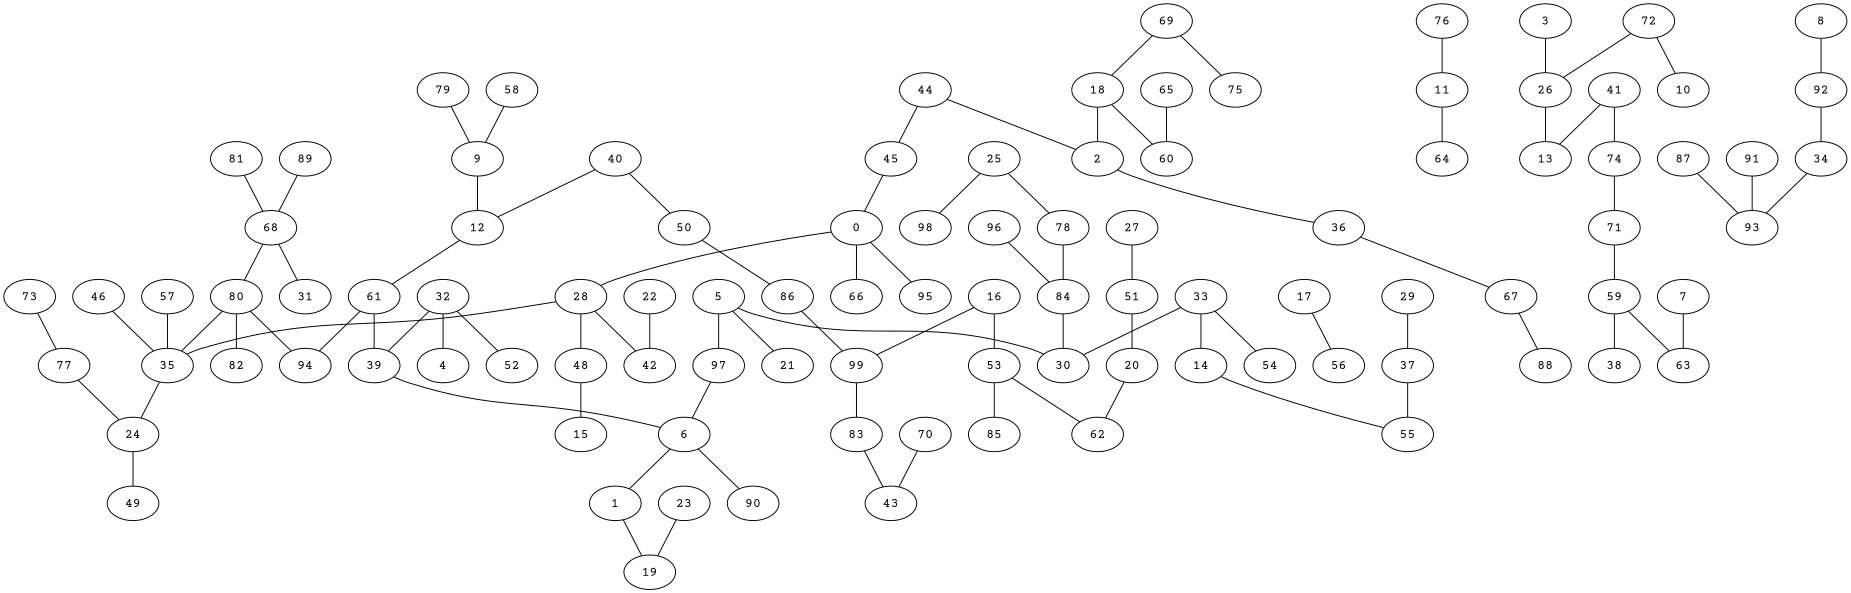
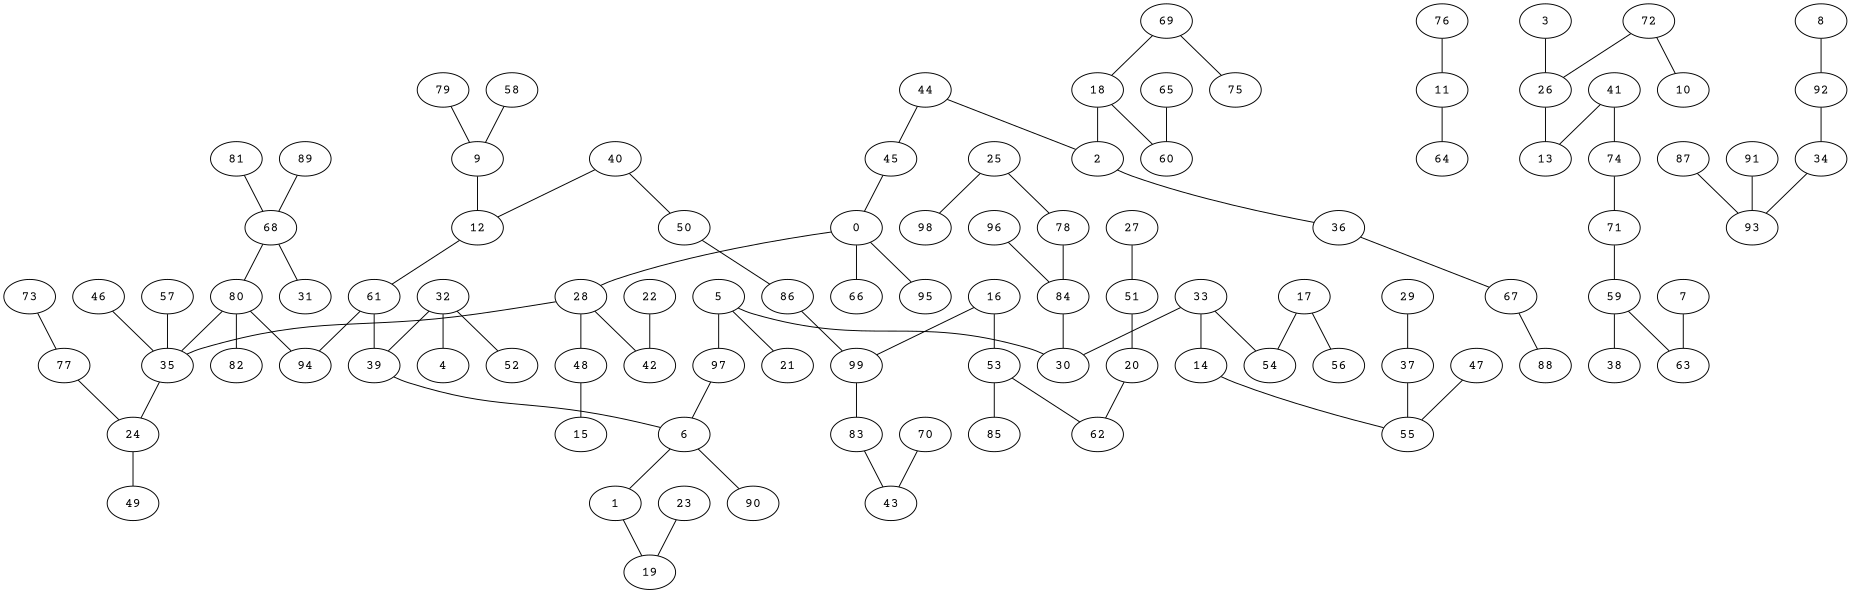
none -> (1287, 331)
none -> (1477, 366)
